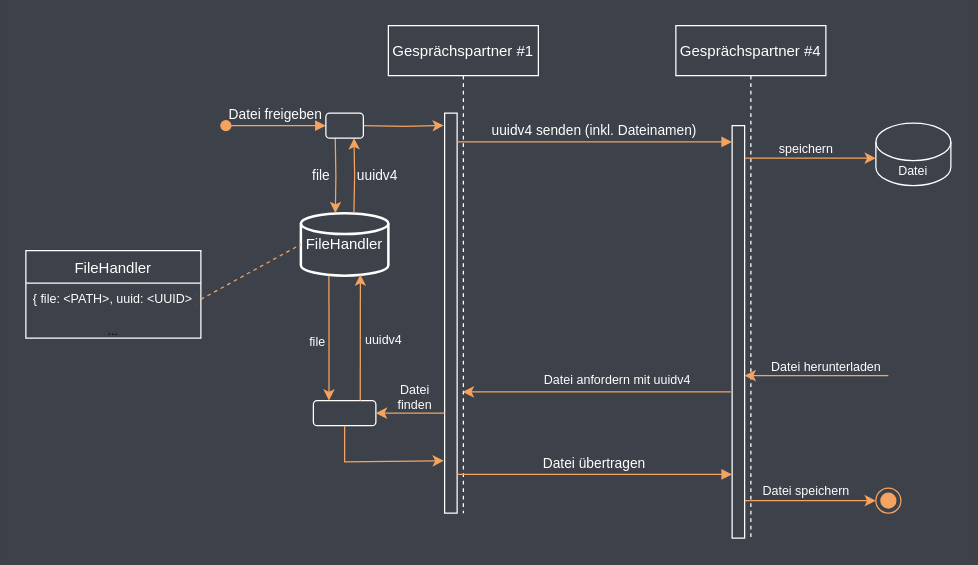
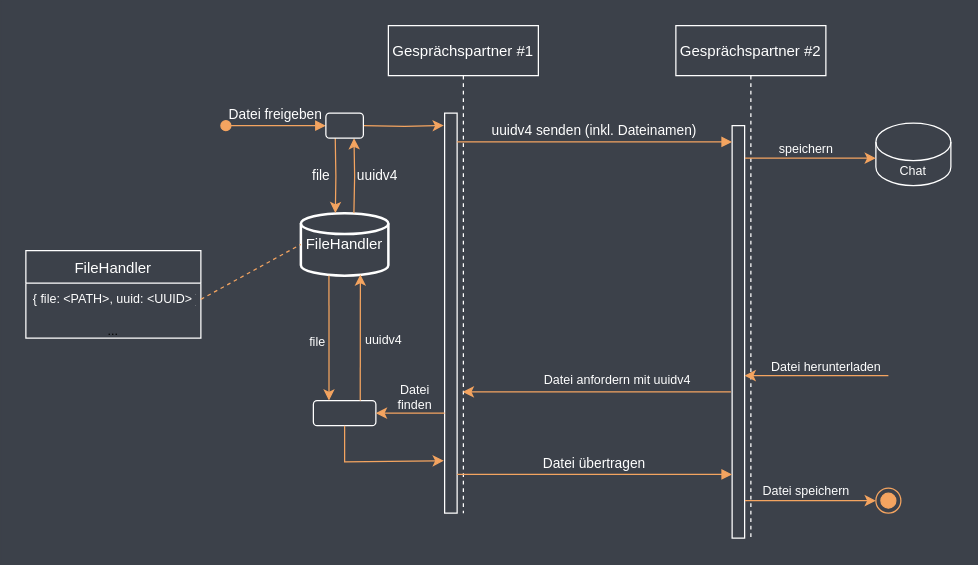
(750, 51) -> (750, 51)
(913, 171) -> (913, 171)
